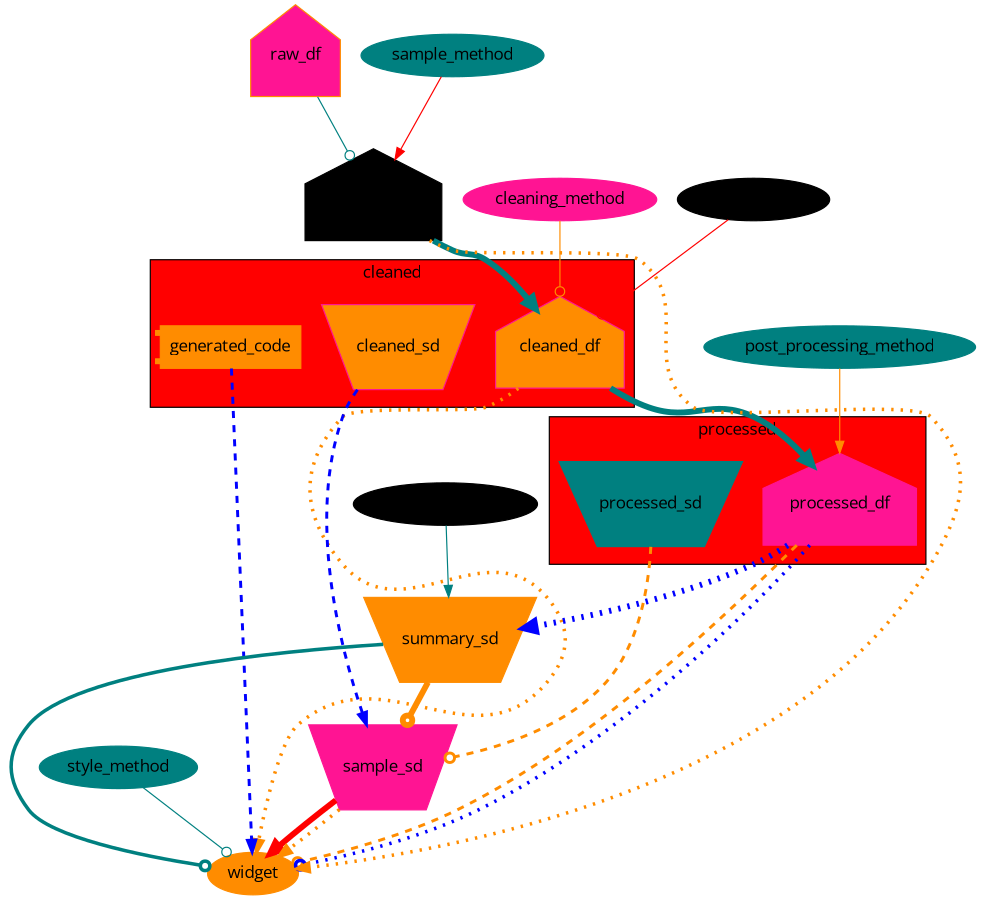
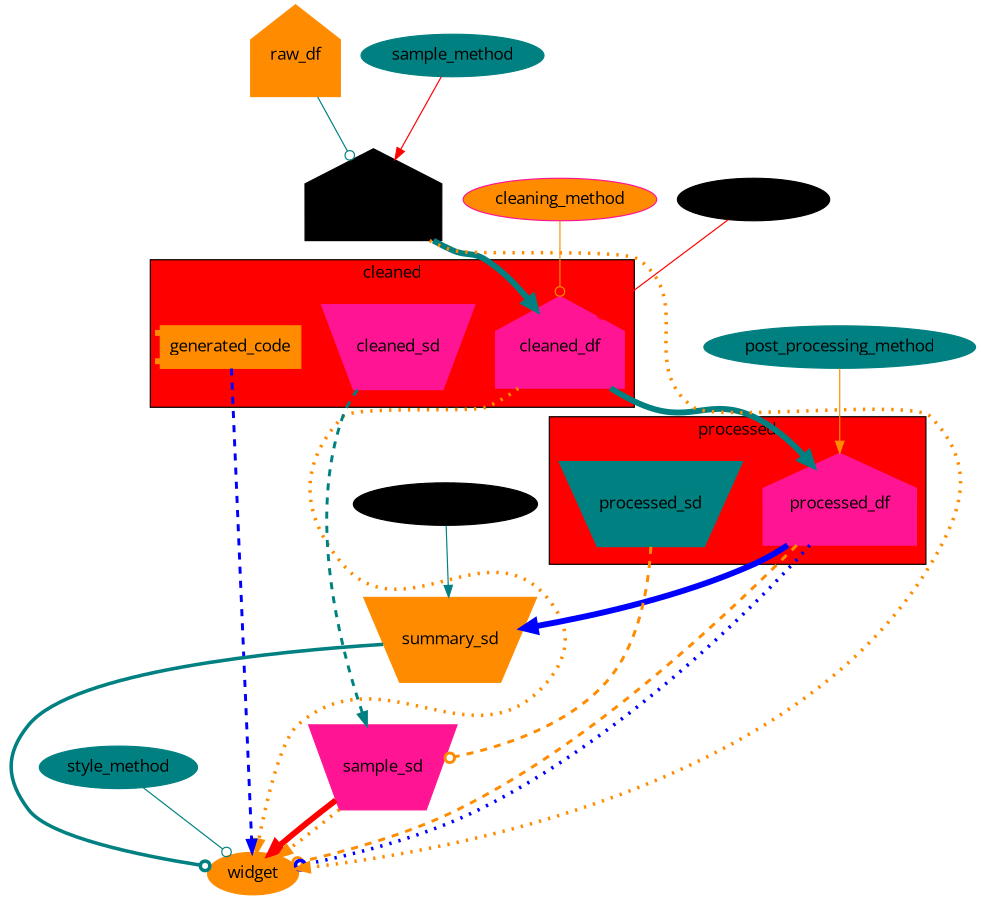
(295, 55) -> (295, 55)
(560, 200) -> (560, 200)
(398, 347) -> (398, 347)
(560, 347) -> (560, 347)
(329, 559) -> (329, 559)
(665, 596) -> (665, 596)
(419, 698) -> none
